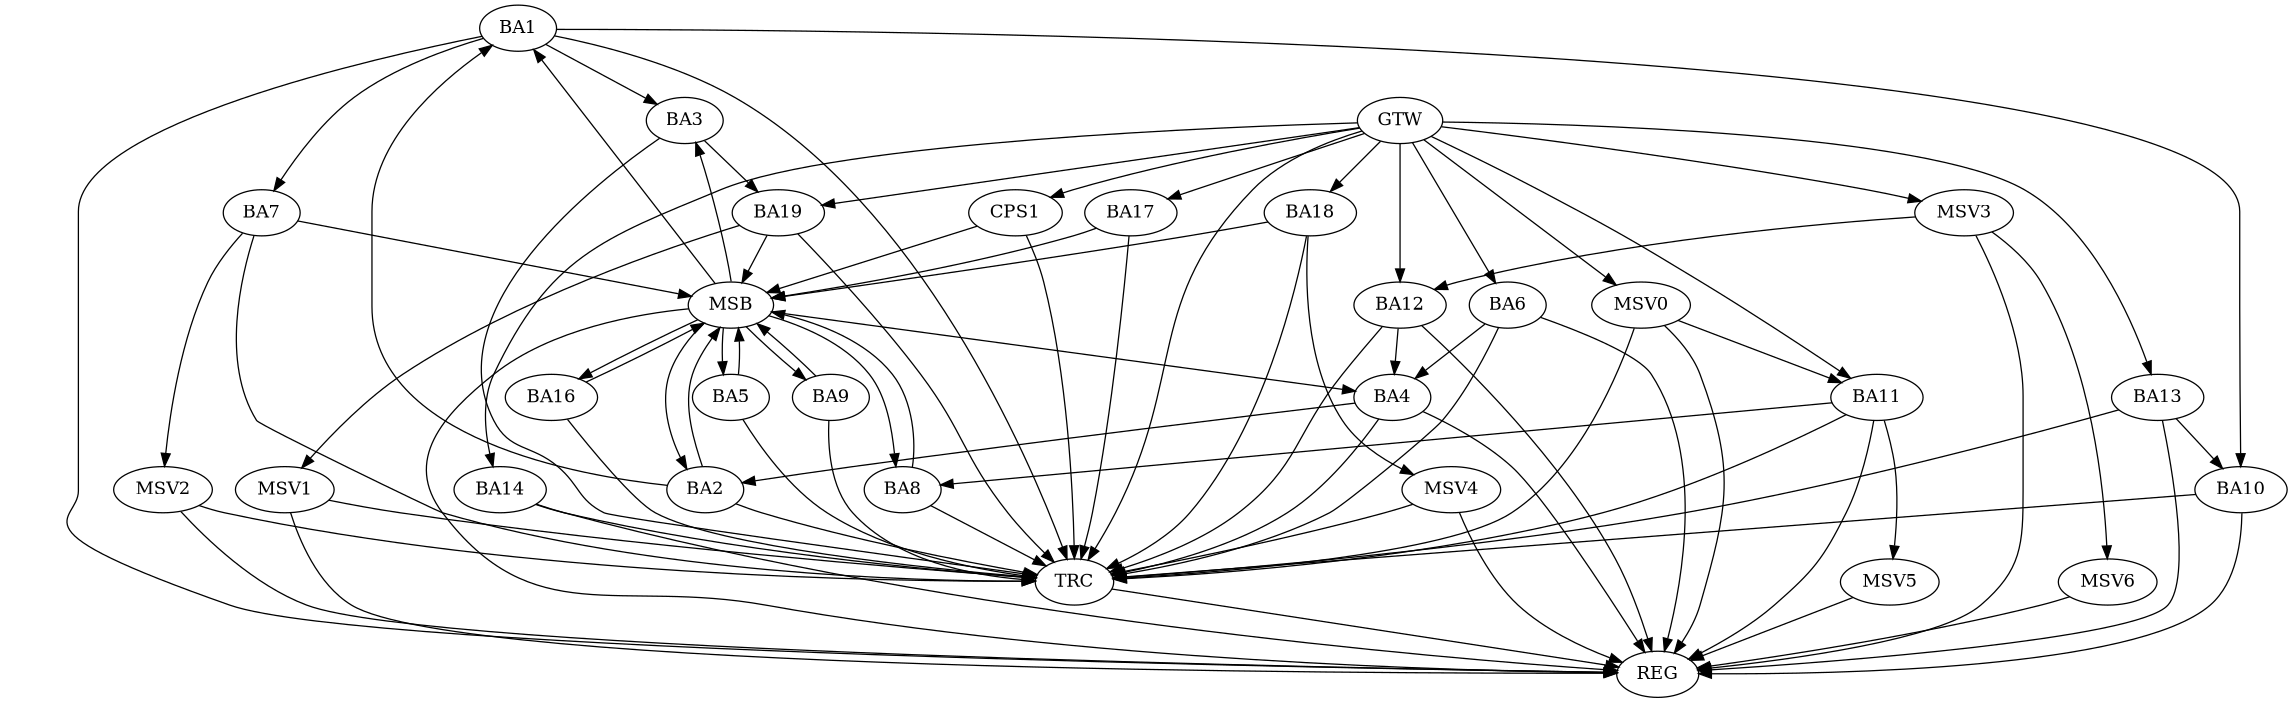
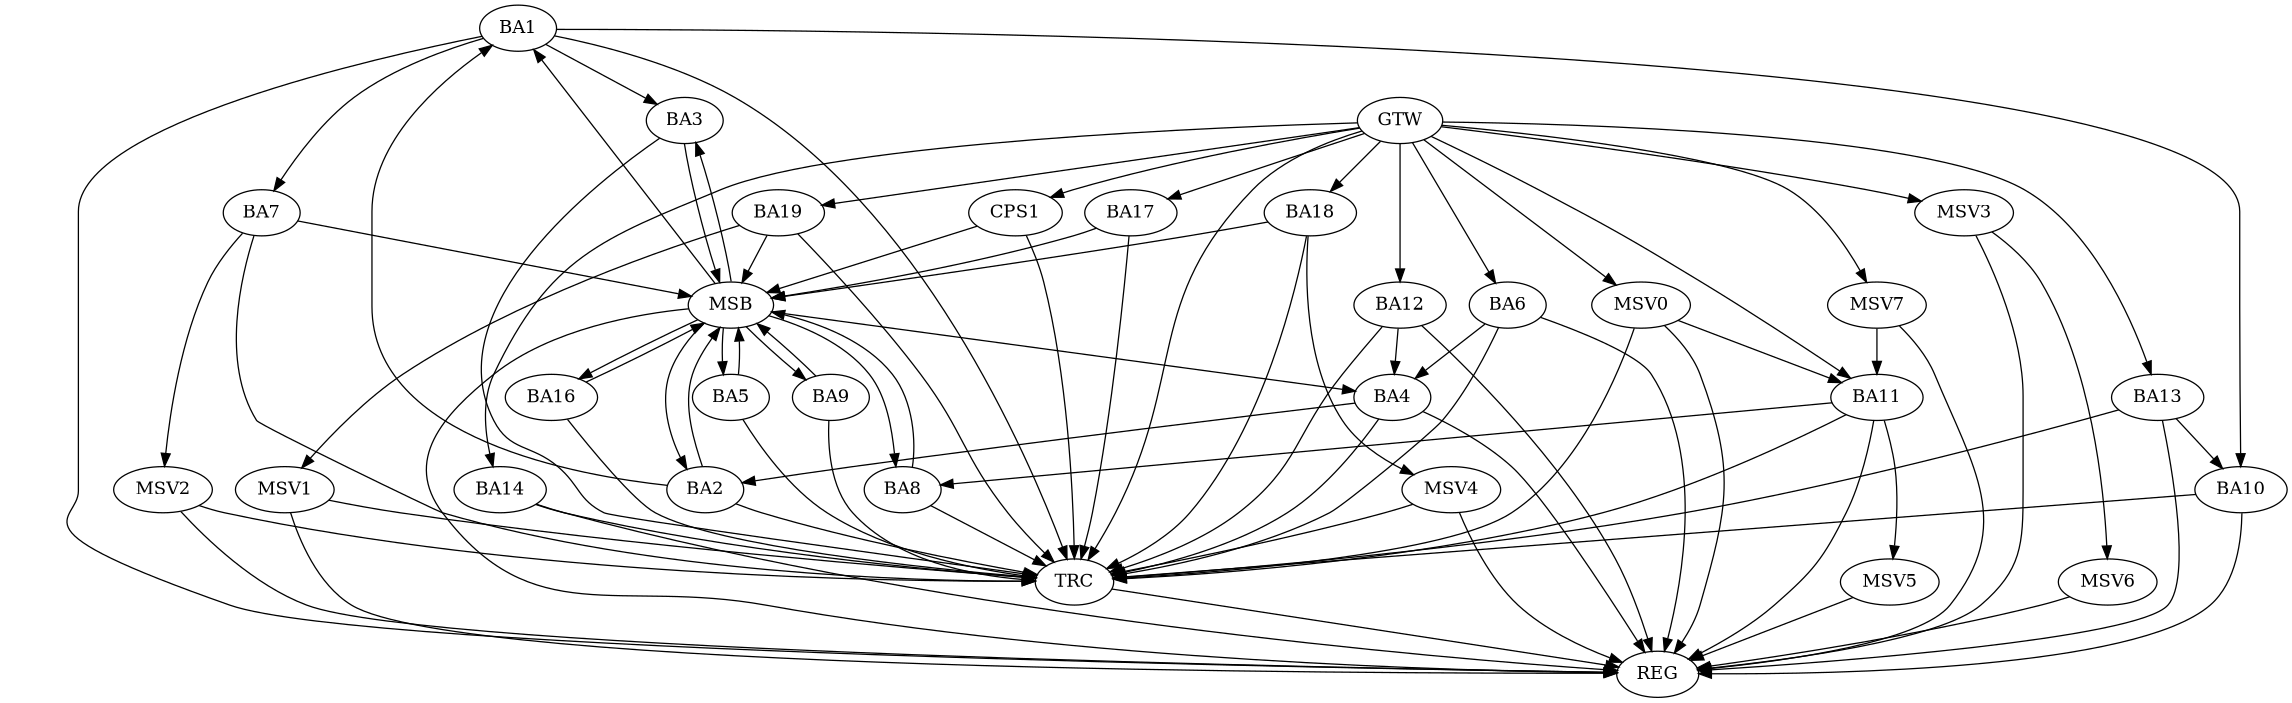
(727, 162) -> (699, 210)
(1680, 241) -> none
none -> (1877, 305)
